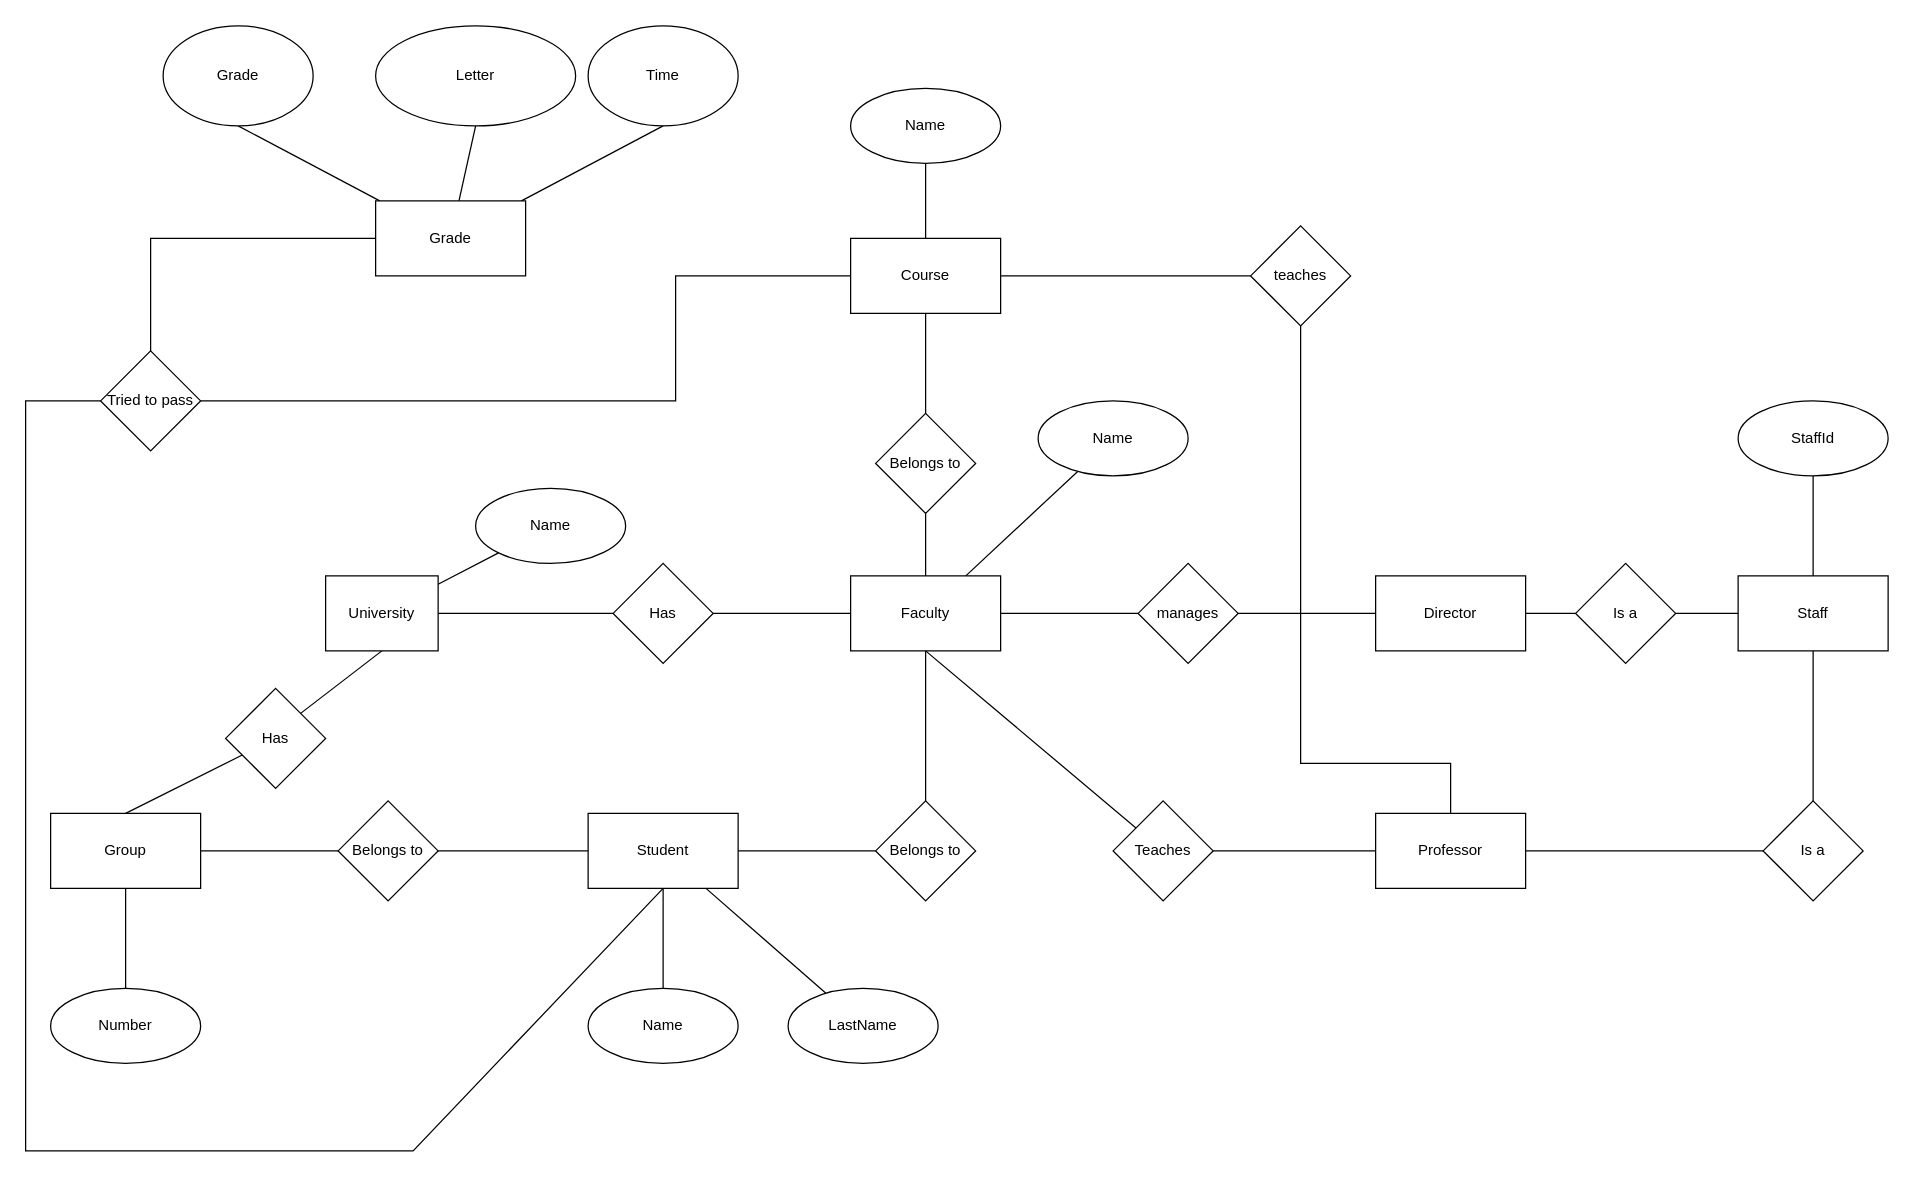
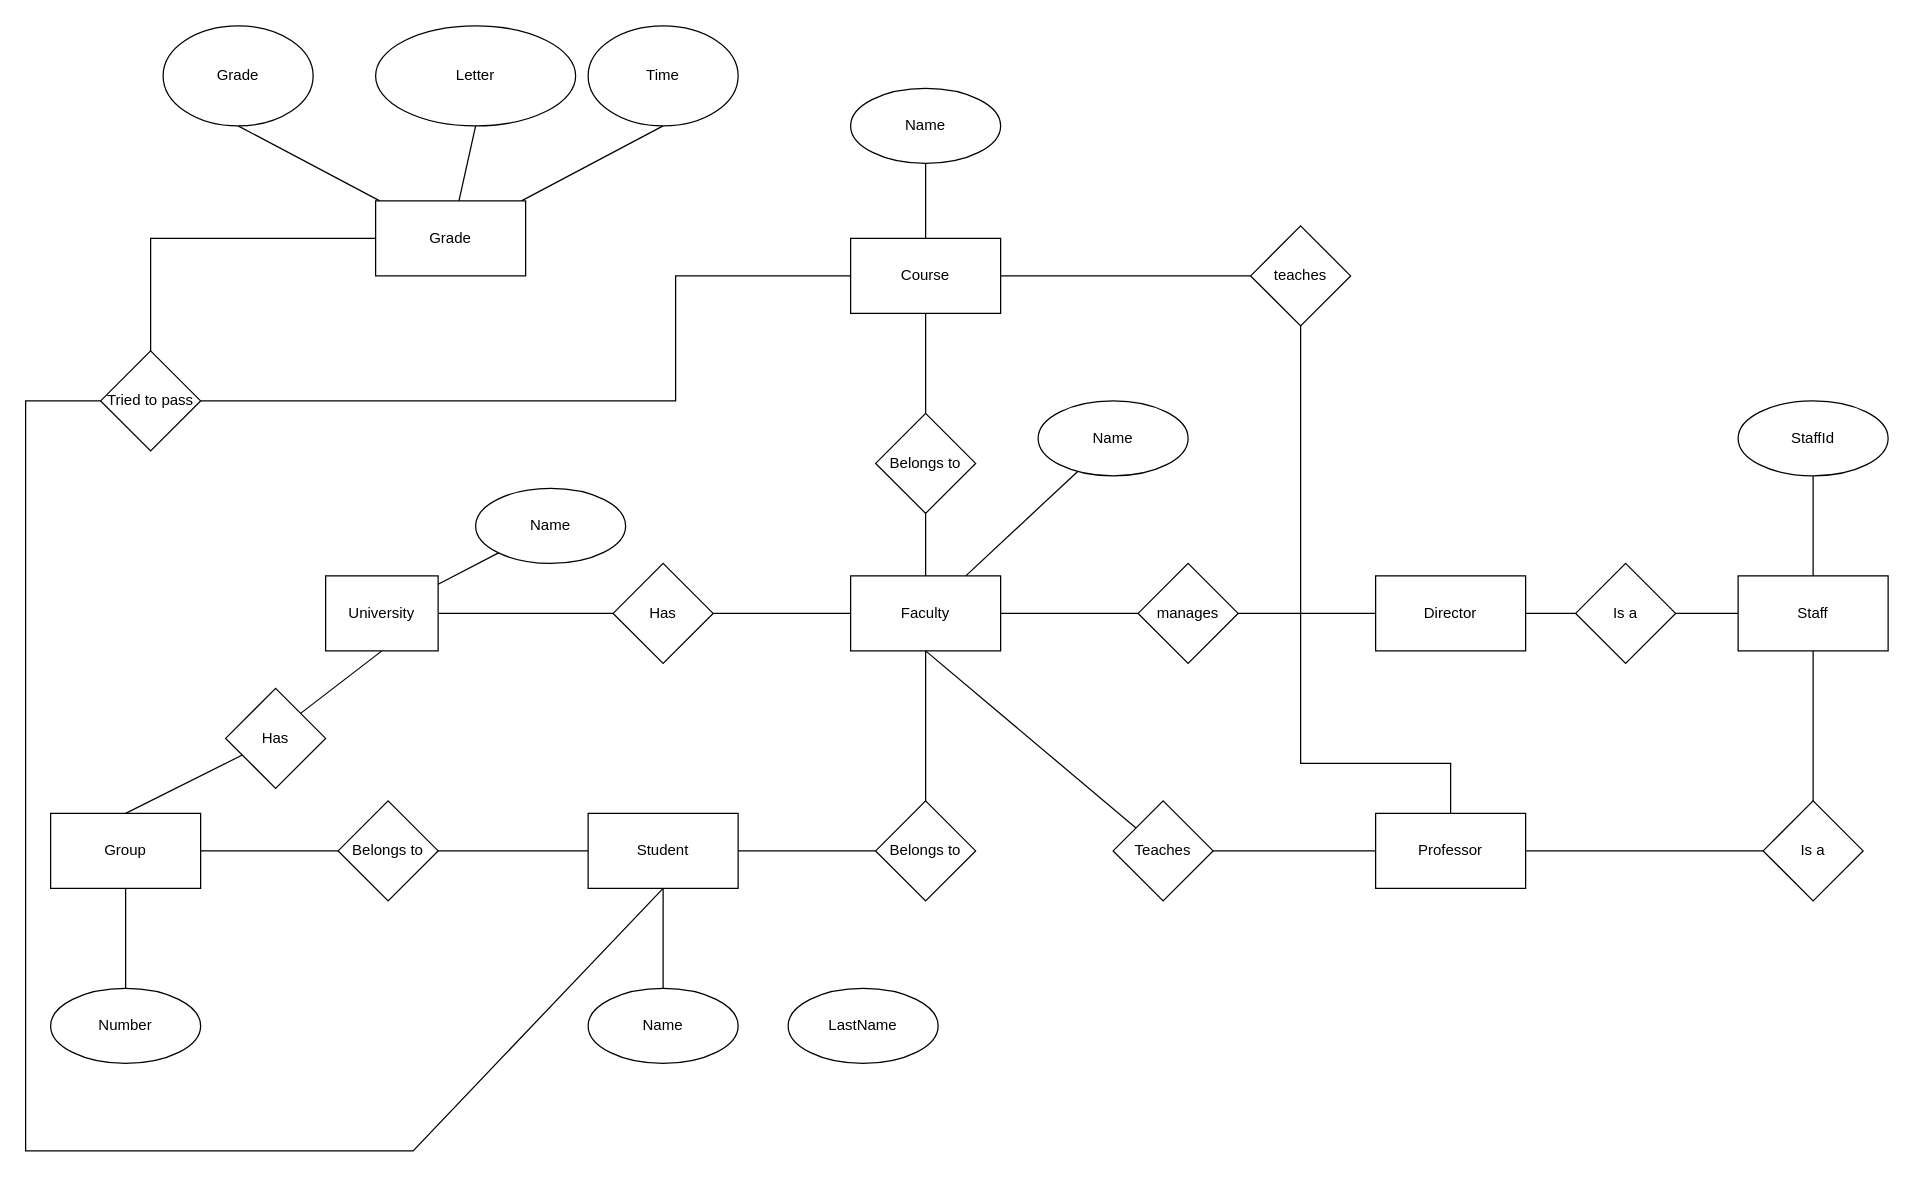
(766, 940) -> none
